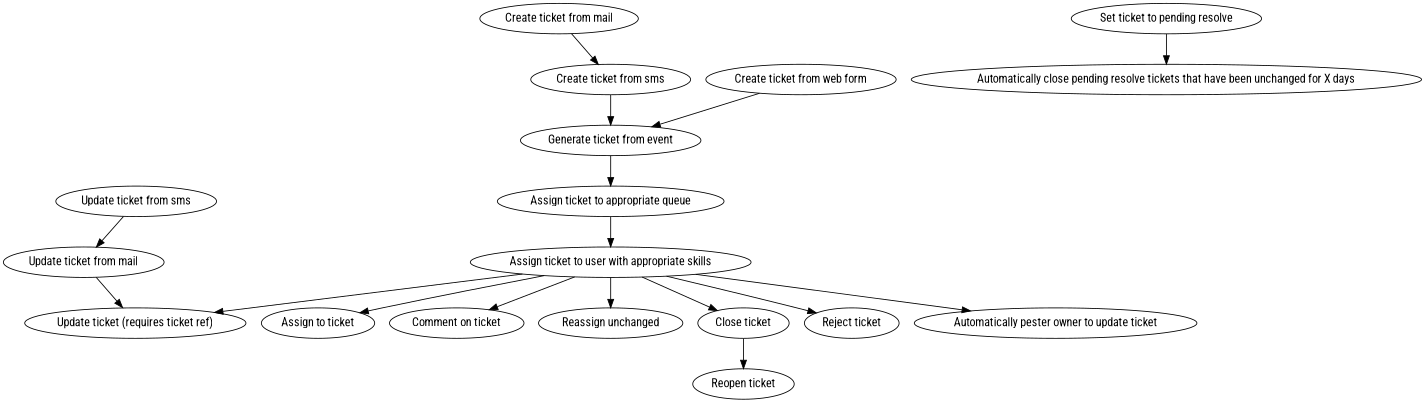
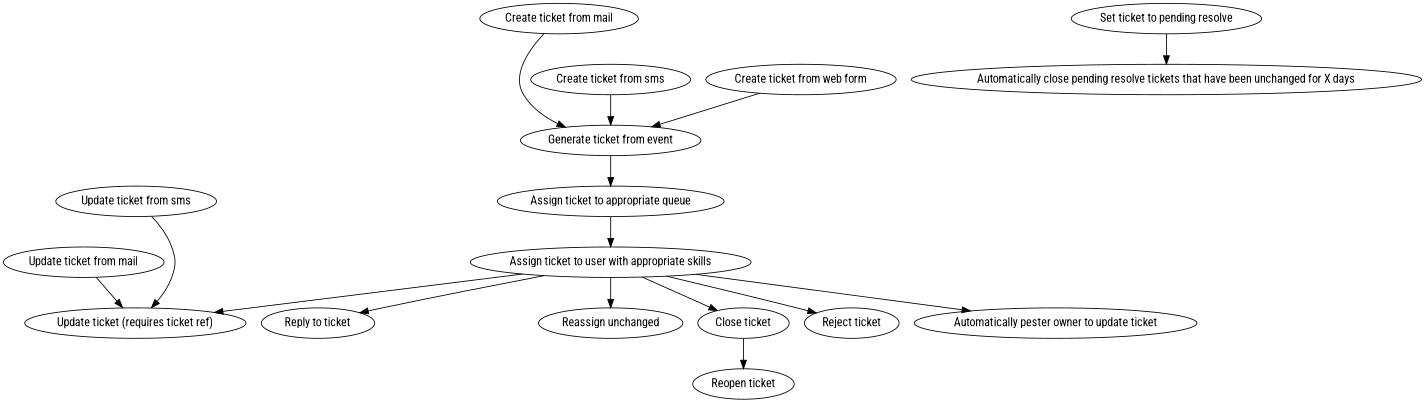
(582, 46) -> (520, 84)
(113, 229) -> (175, 258)
(318, 323) -> (318, 323)
(457, 323) -> none
